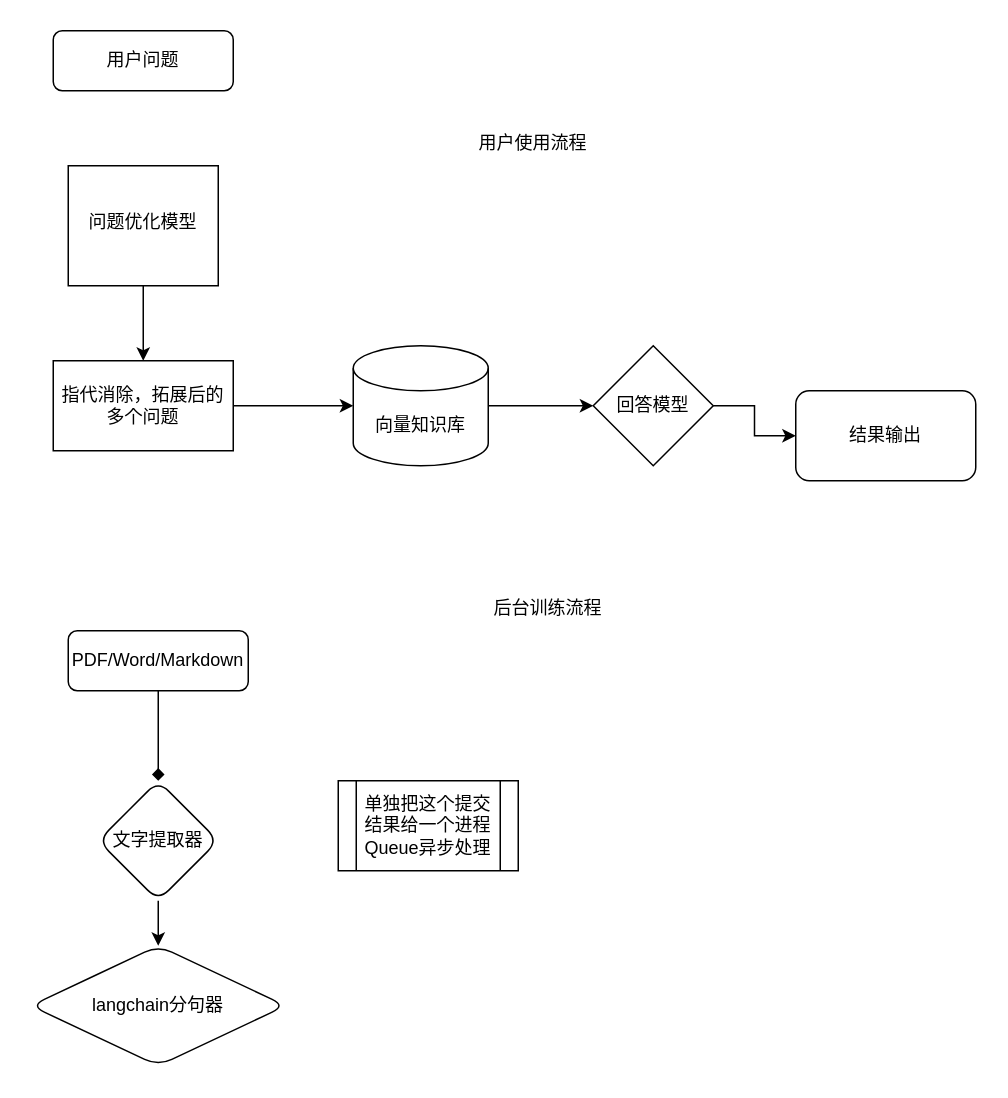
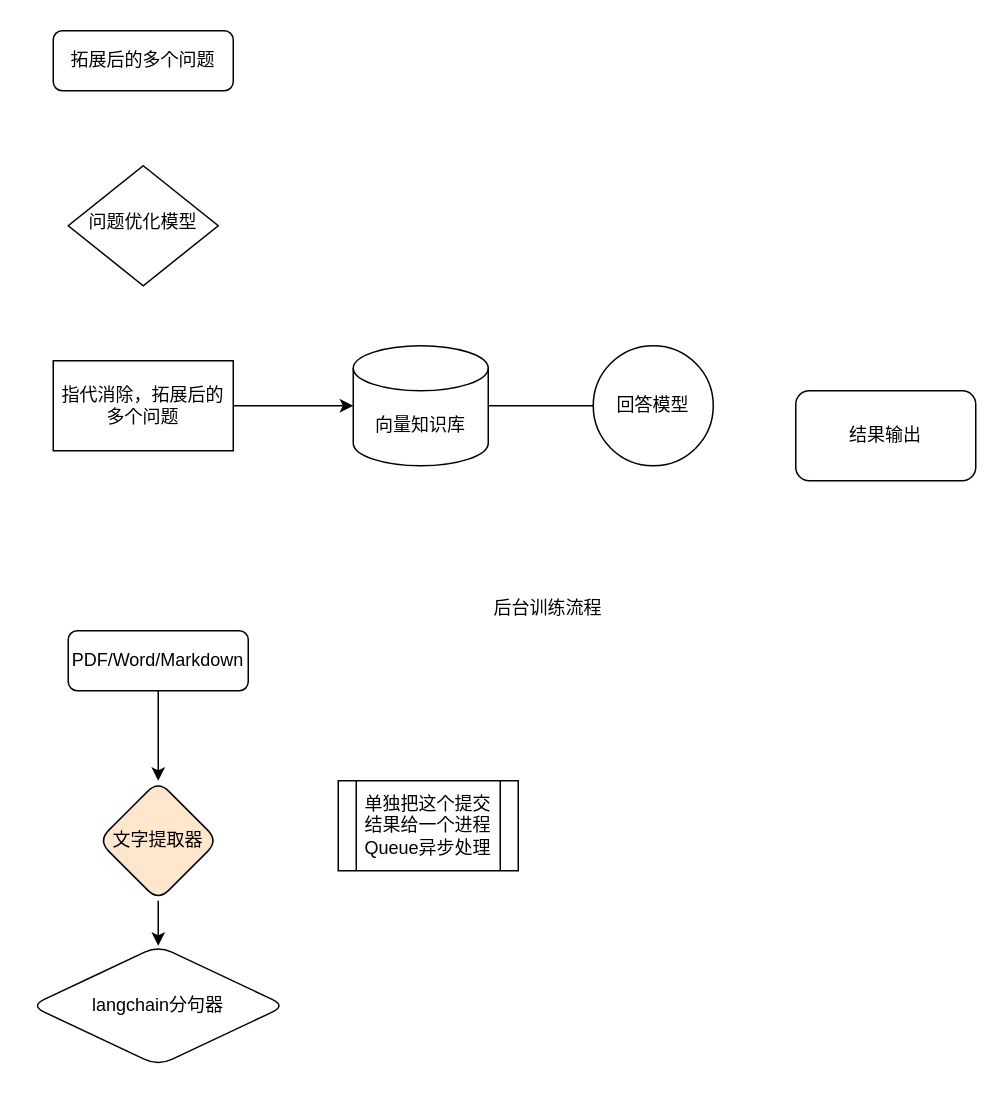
(143, 61) -> (143, 61)
(533, 143) -> none
(143, 226) -> (143, 226)
(143, 318) -> none
(582, 406) -> (586, 406)
(653, 406) -> (653, 406)
(755, 416) -> none
(158, 768) -> (158, 769)
(158, 841) -> (158, 841)
